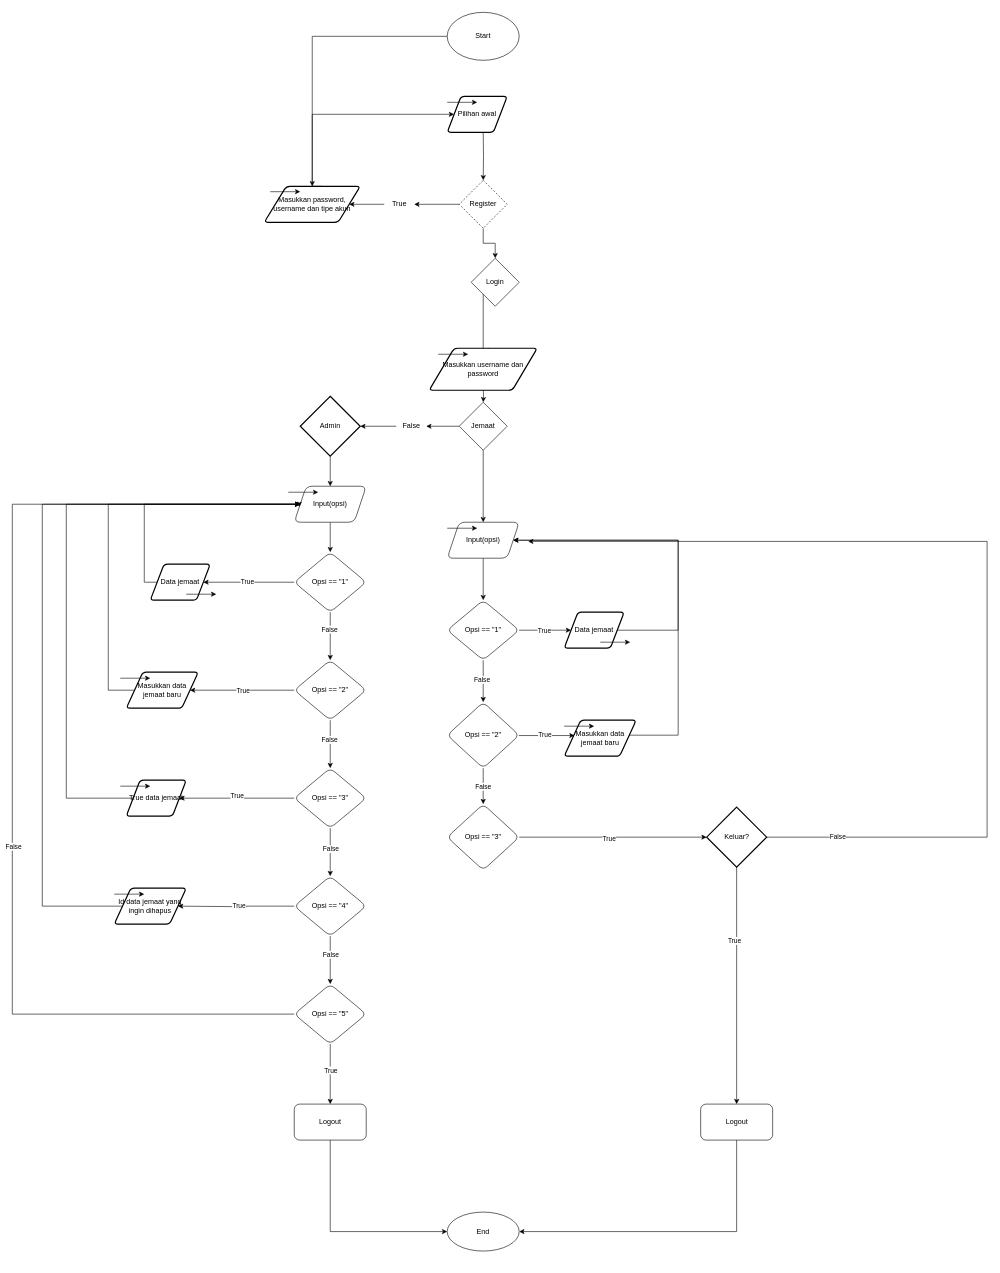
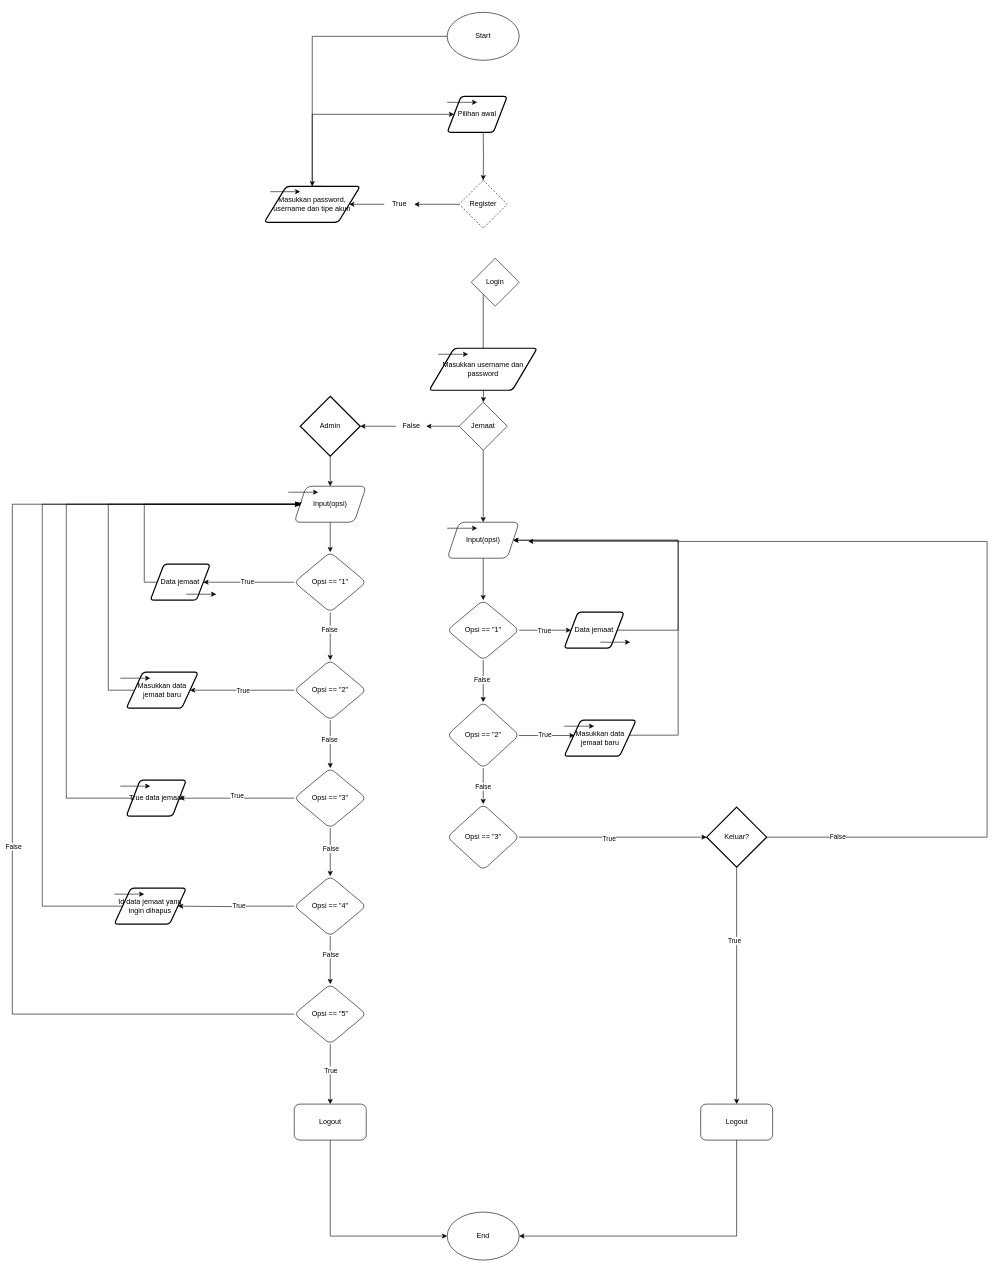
(495, 245) -> none
(483, 1232) -> (483, 1236)
